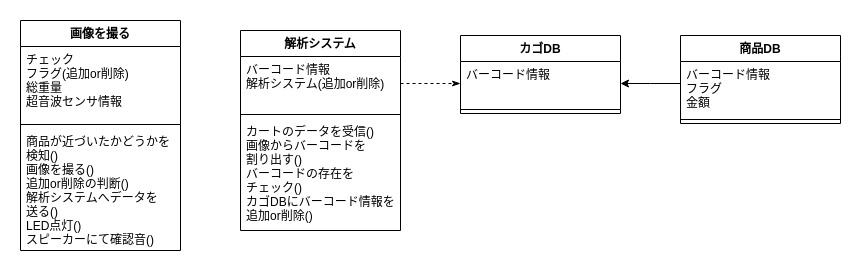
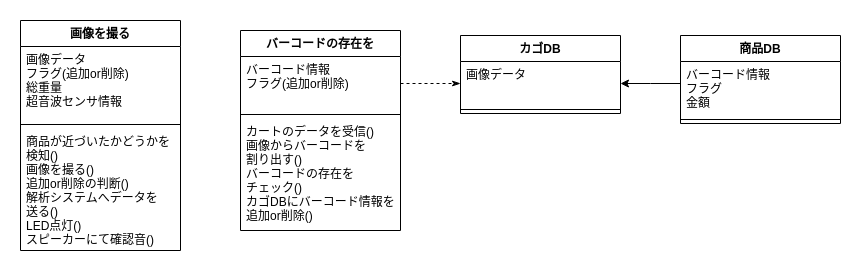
(320, 44) -> (320, 44)
(50, 60) -> (56, 60)
(288, 70) -> (288, 70)
(508, 75) -> (496, 75)
